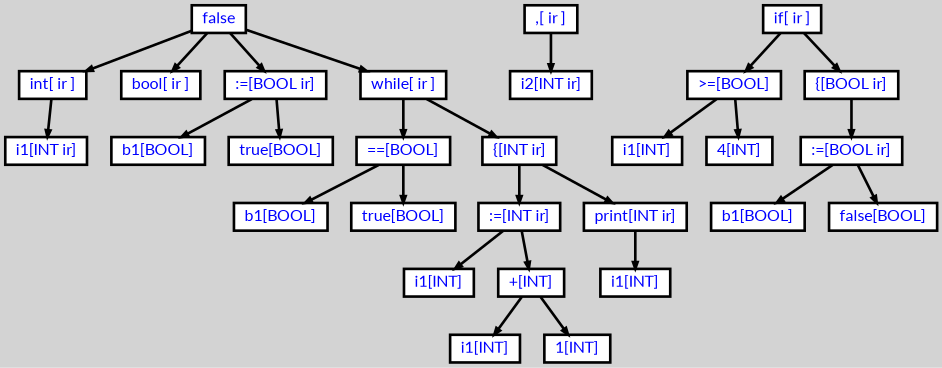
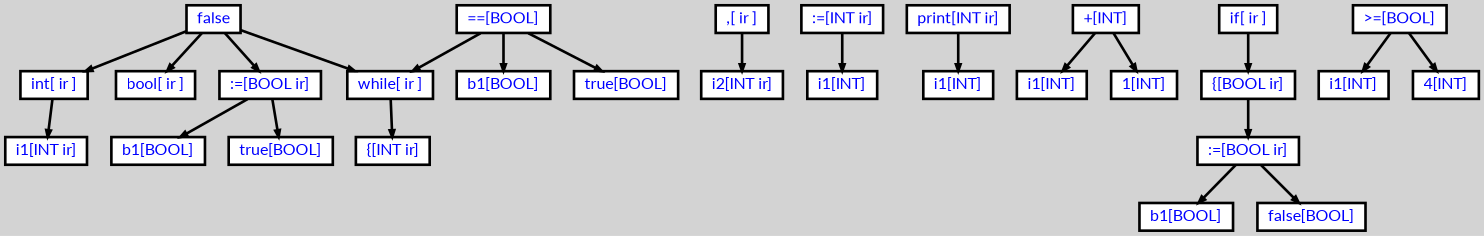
(765, 50) -> none
(403, 115) -> (450, 50)
(519, 181) -> none
(575, 182) -> none
(525, 246) -> none
